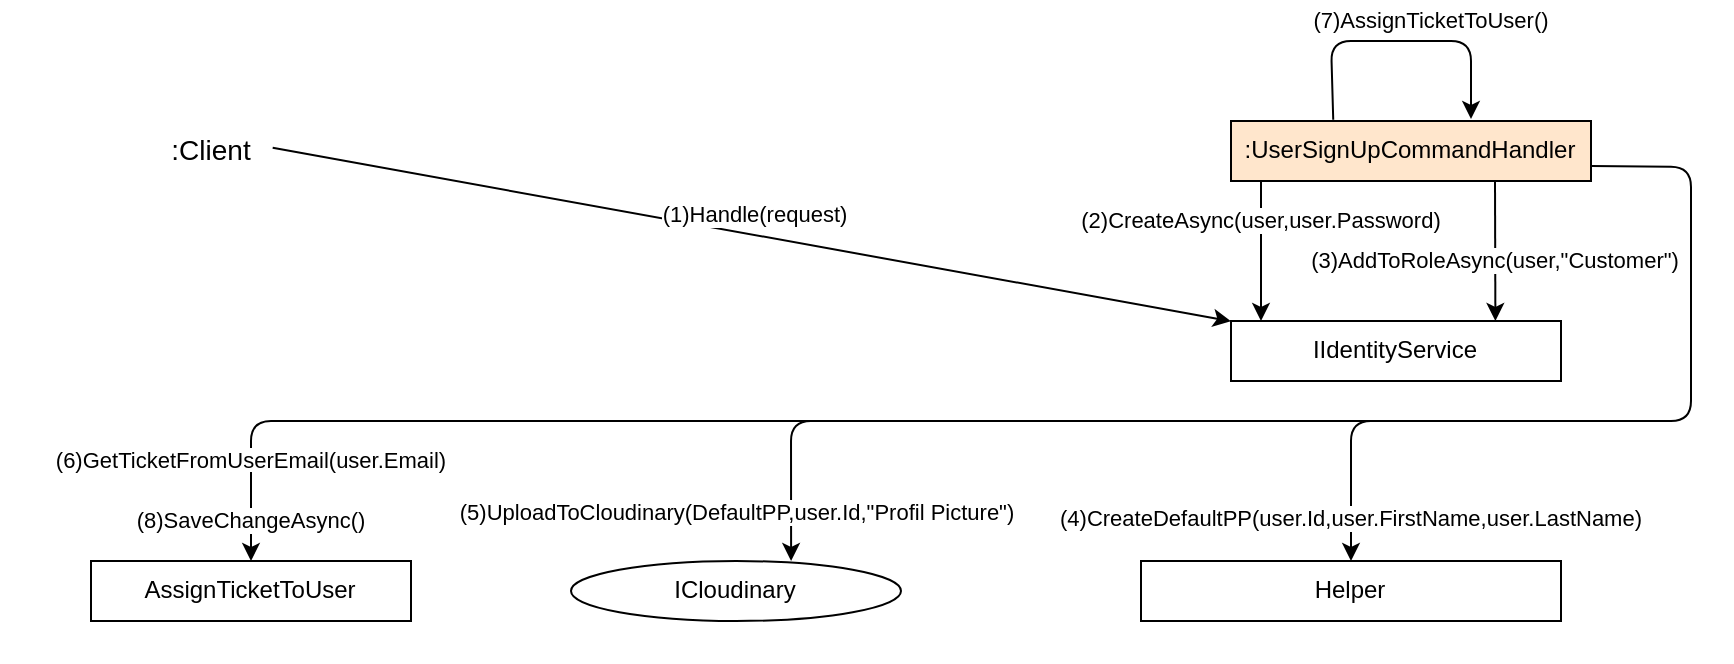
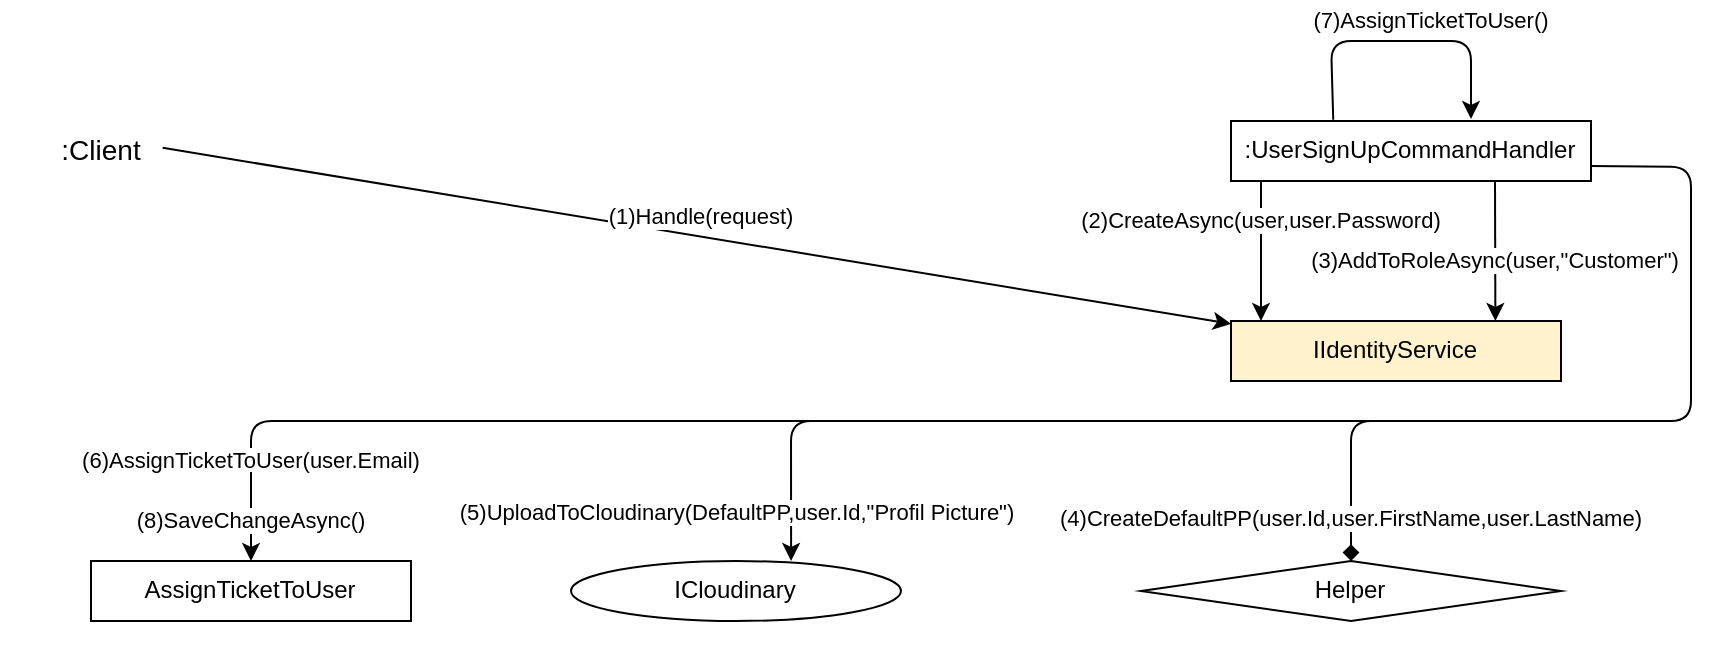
(211, 151) -> (101, 151)
(1411, 151) -> (1411, 151)
(1396, 351) -> (1396, 351)
(252, 461) -> (252, 461)
(1351, 546) -> (1351, 545)
(1351, 591) -> (1351, 591)
